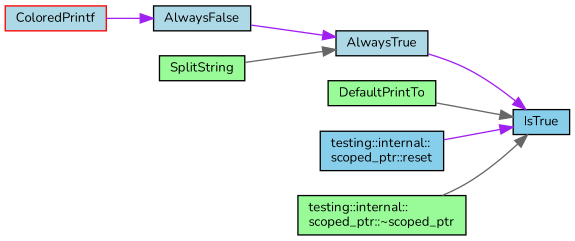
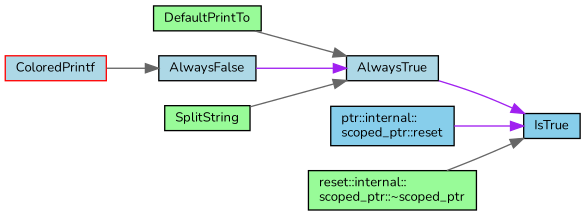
(123, 18) -> (126, 68)
(468, 109) -> (294, 42)
(382, 151) -> (392, 126)
(382, 215) -> (392, 190)
